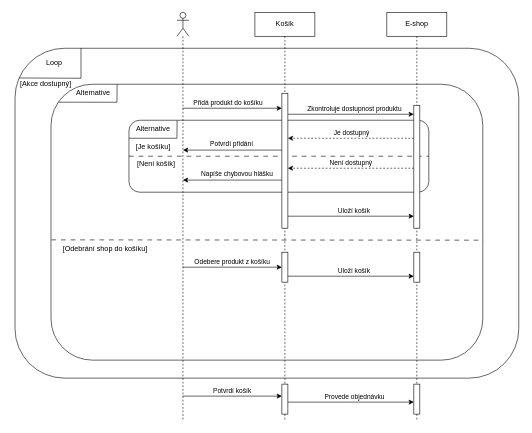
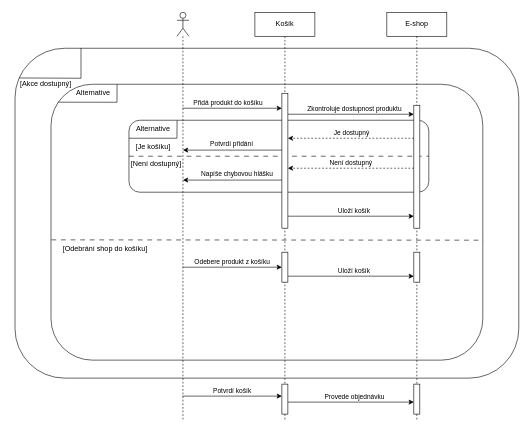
(54, 63) -> none
(156, 164) -> (156, 164)
